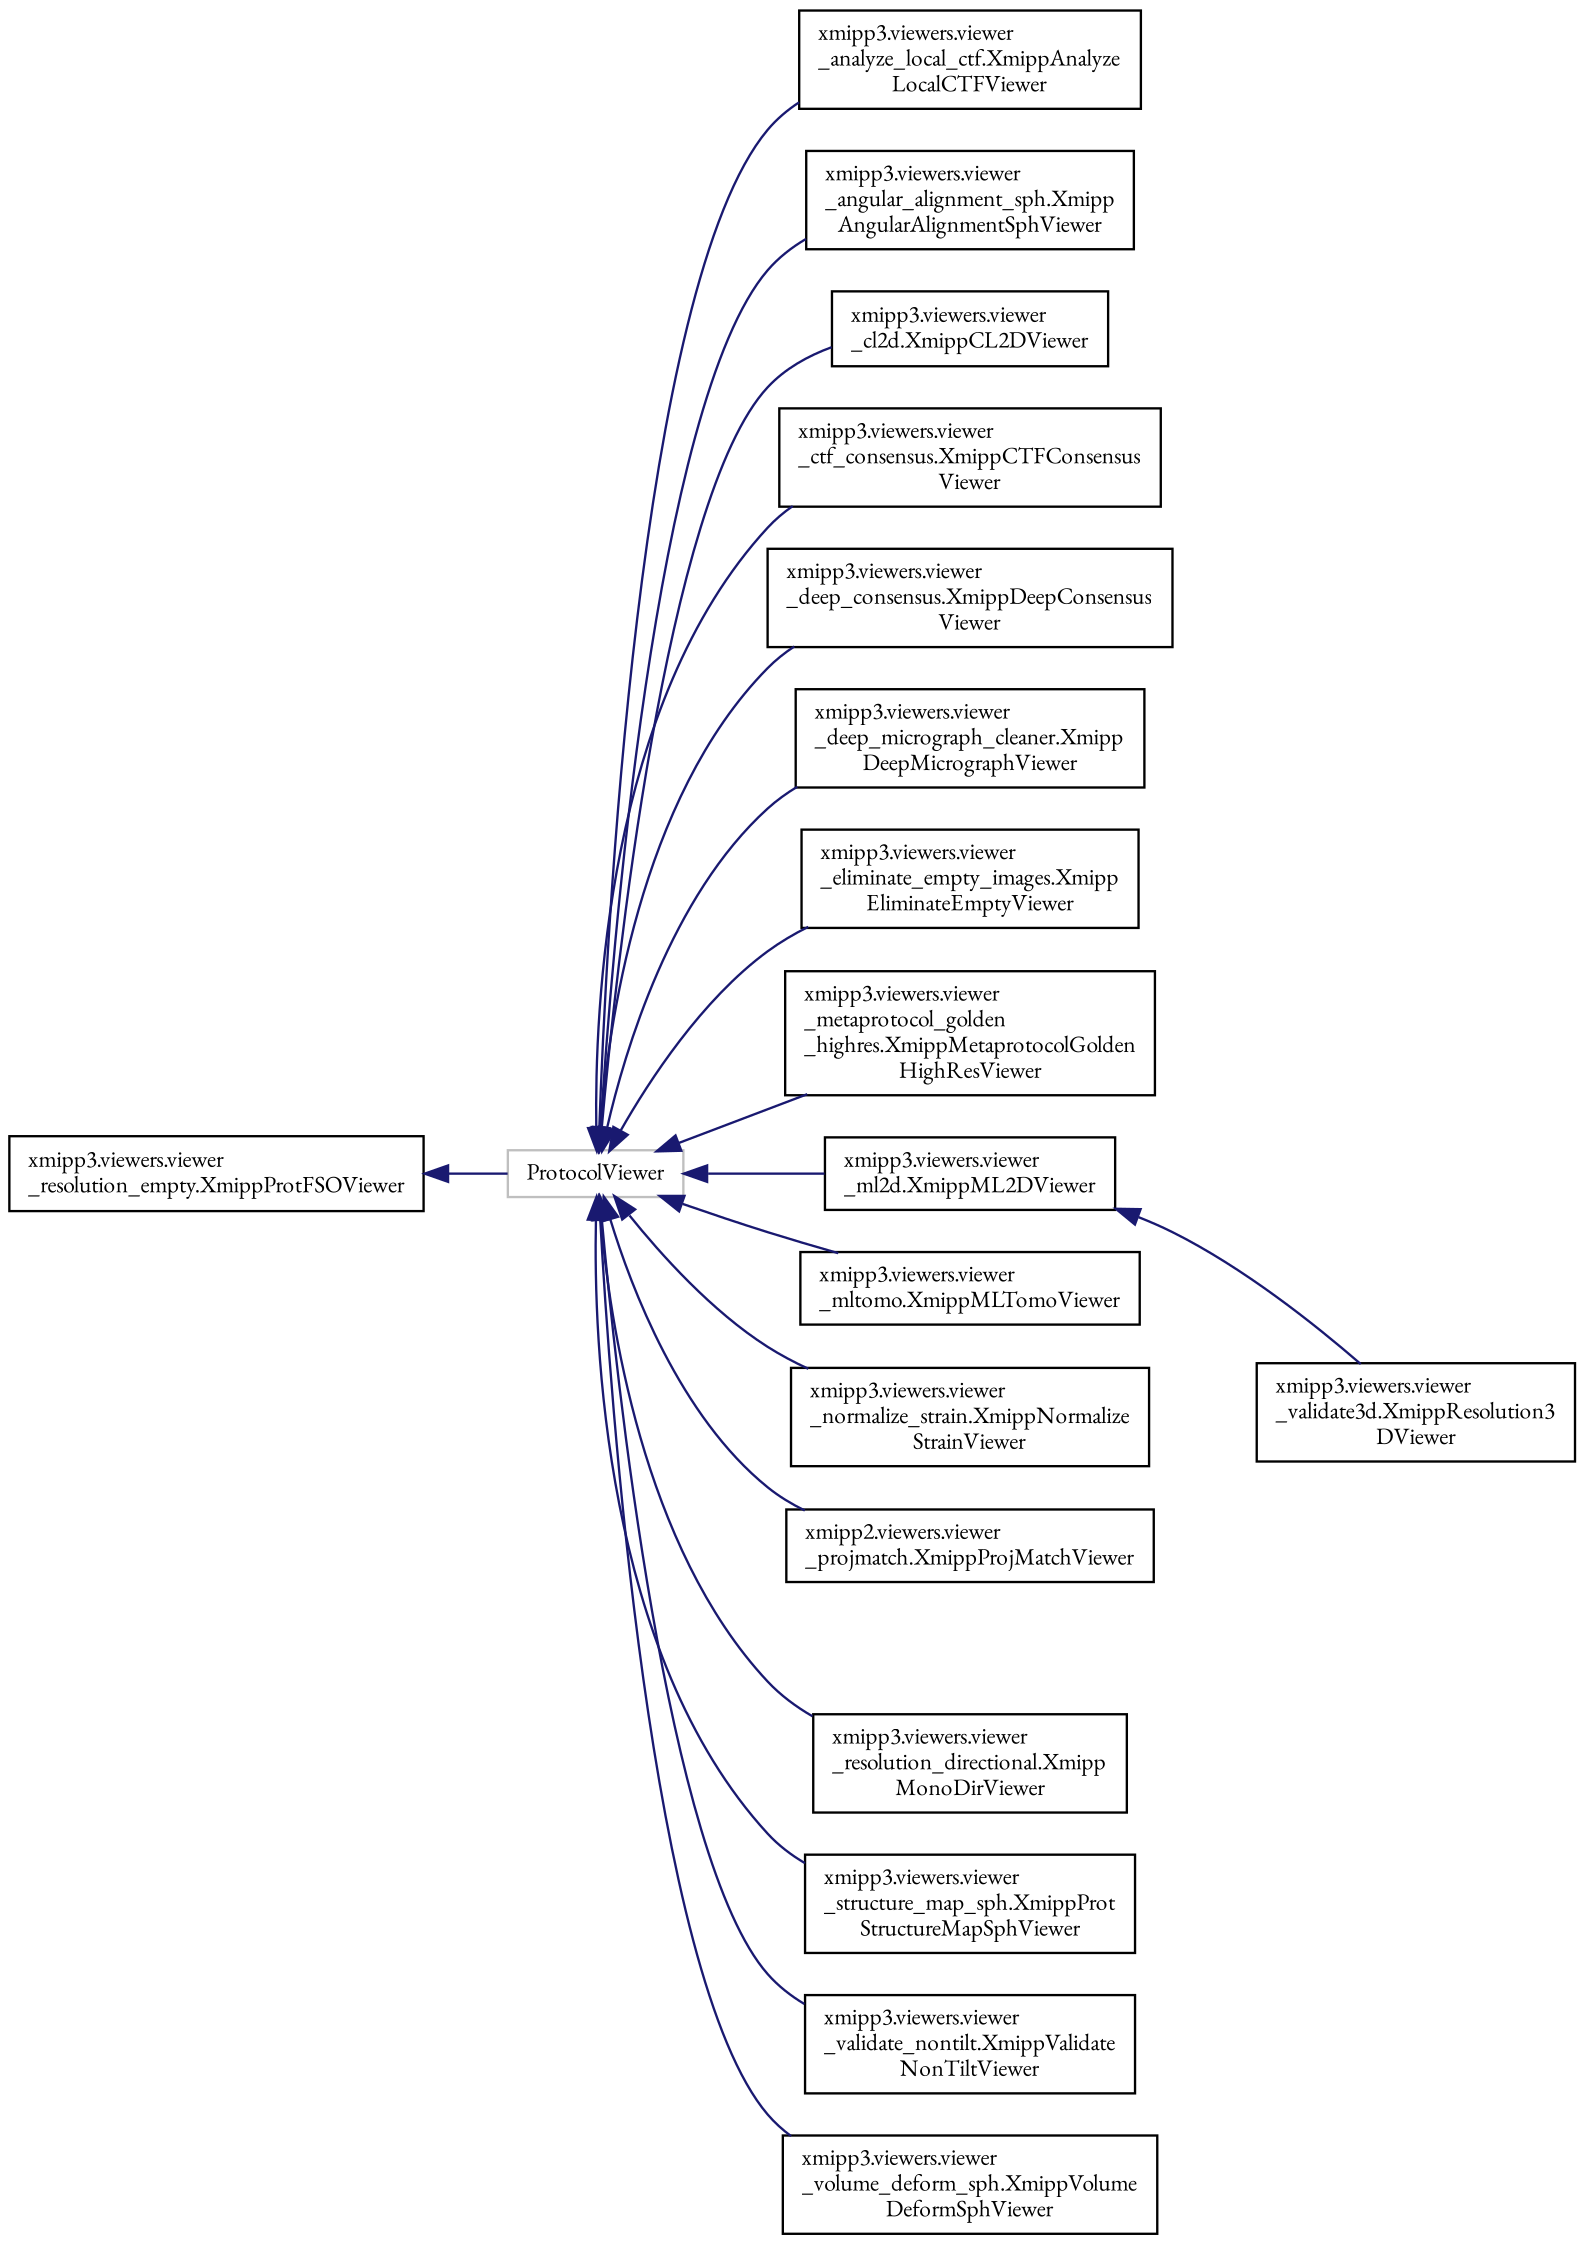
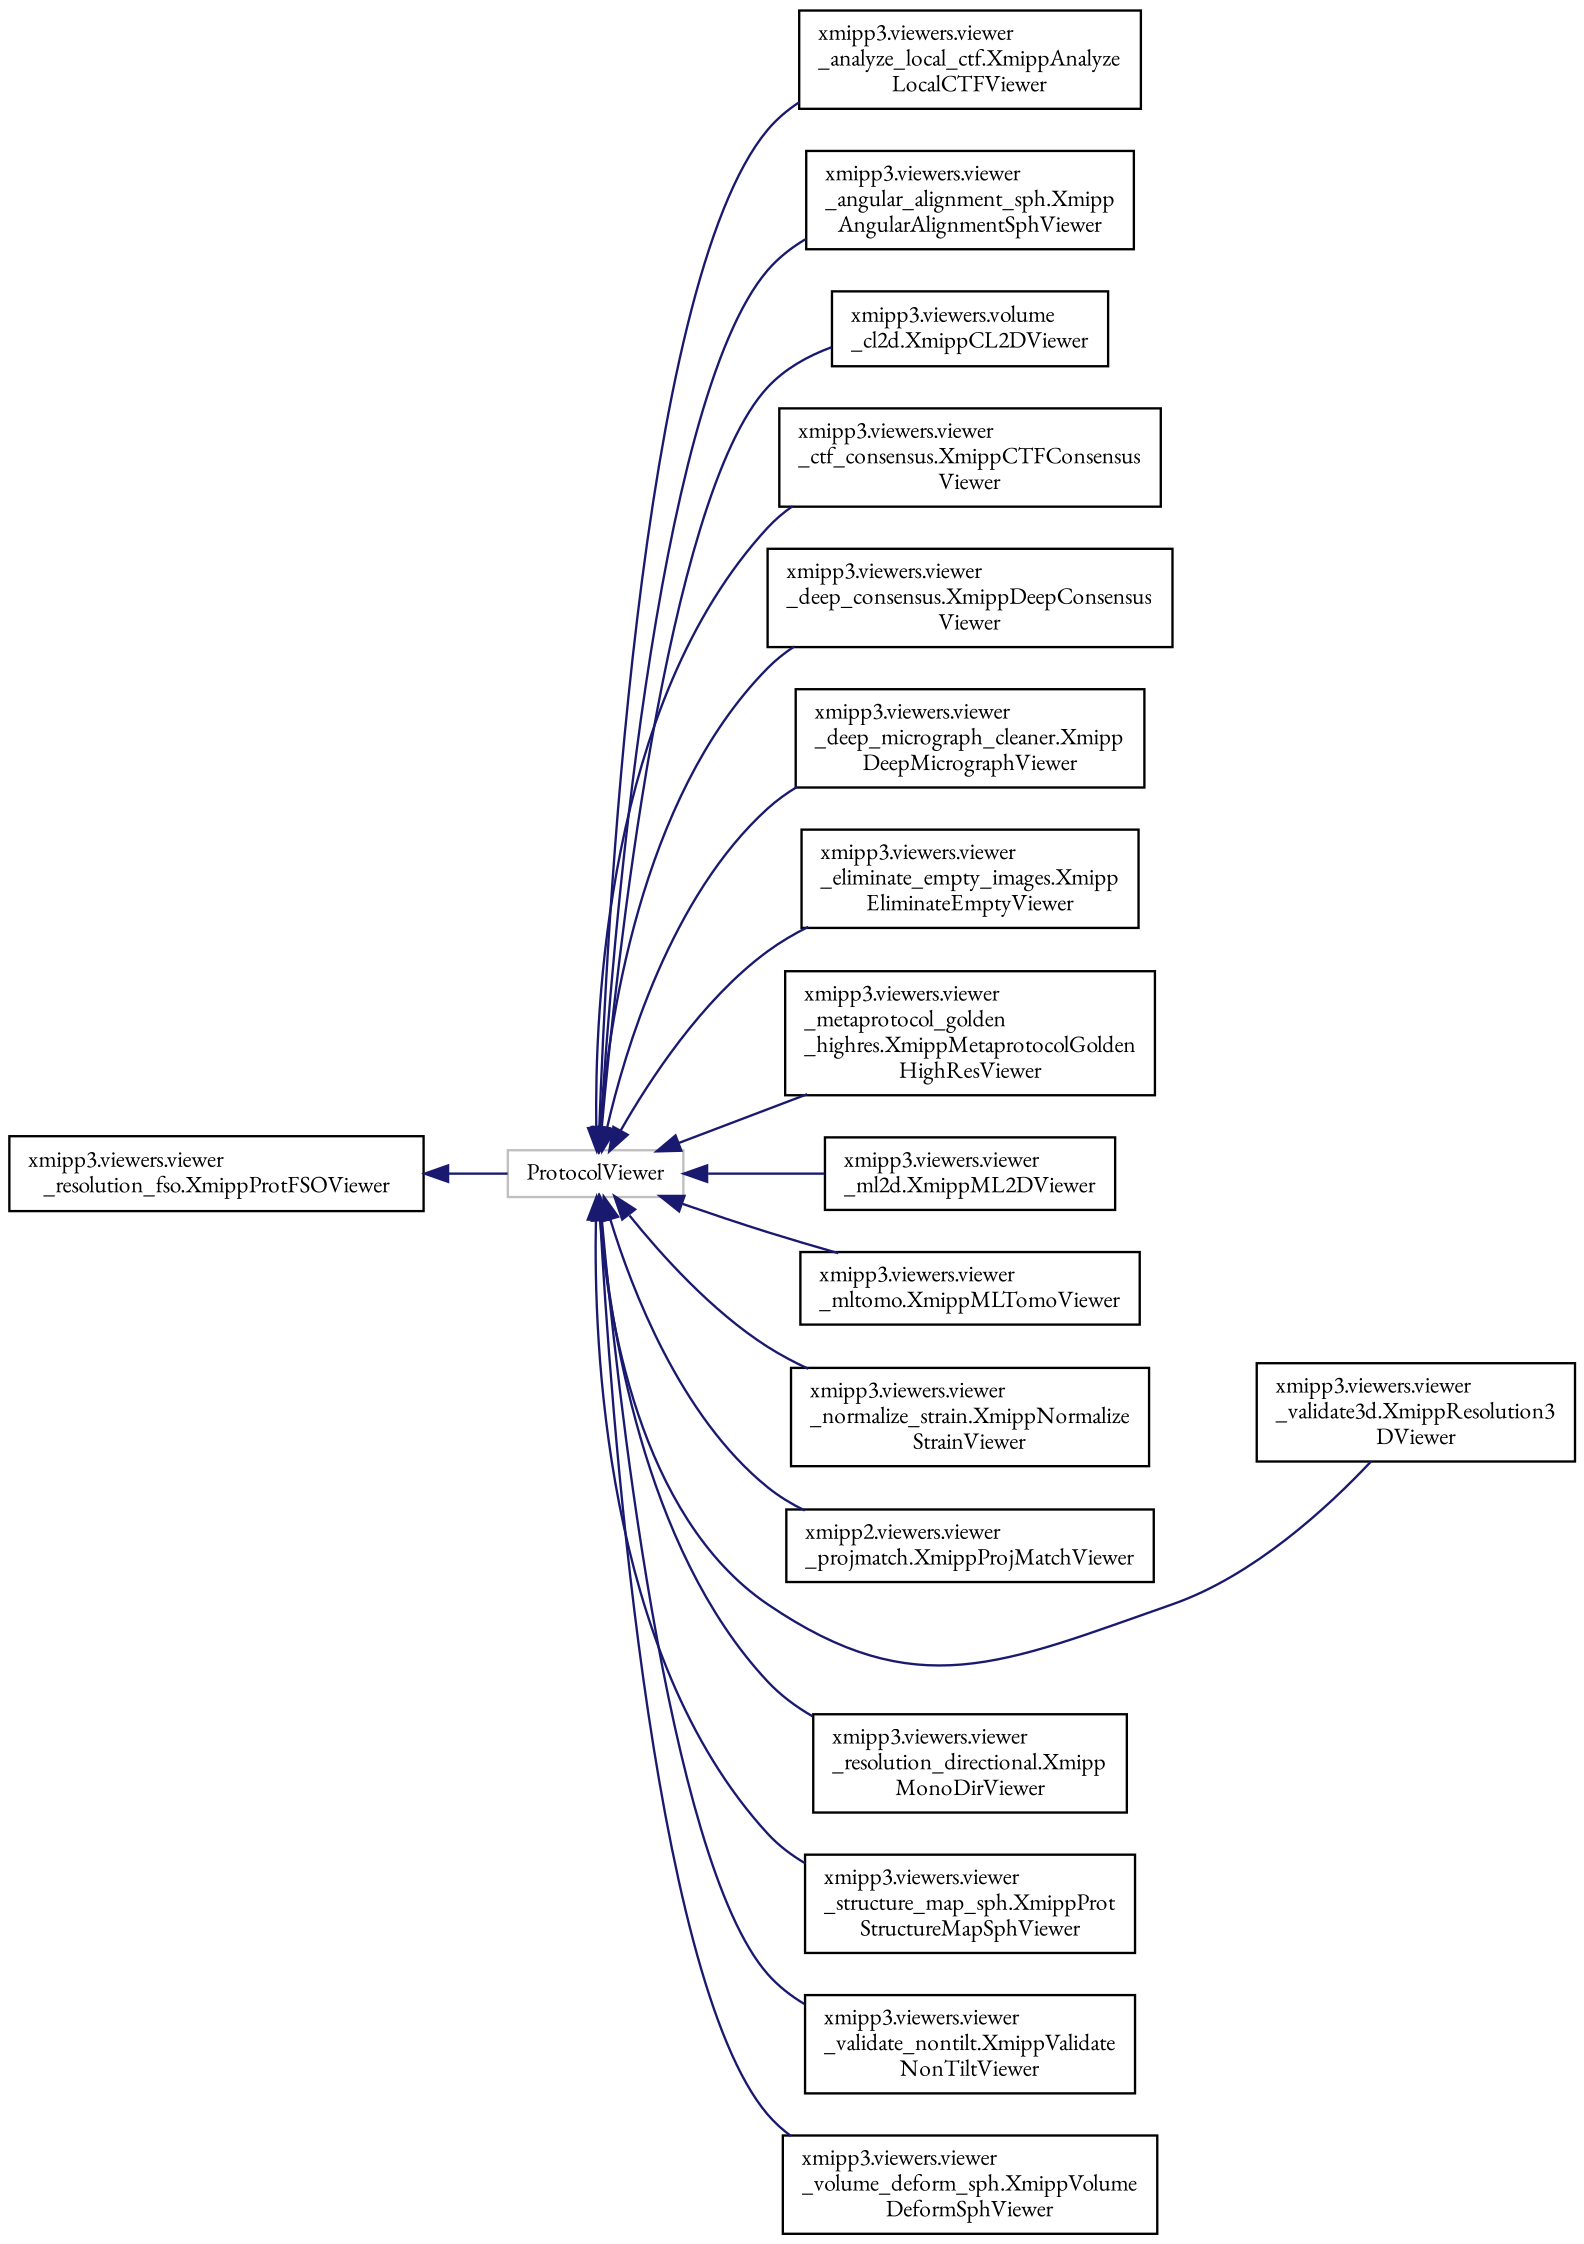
(970, 329) -> (970, 329)
(216, 1174) -> (216, 1174)
(1255, 1282) -> (877, 1657)
